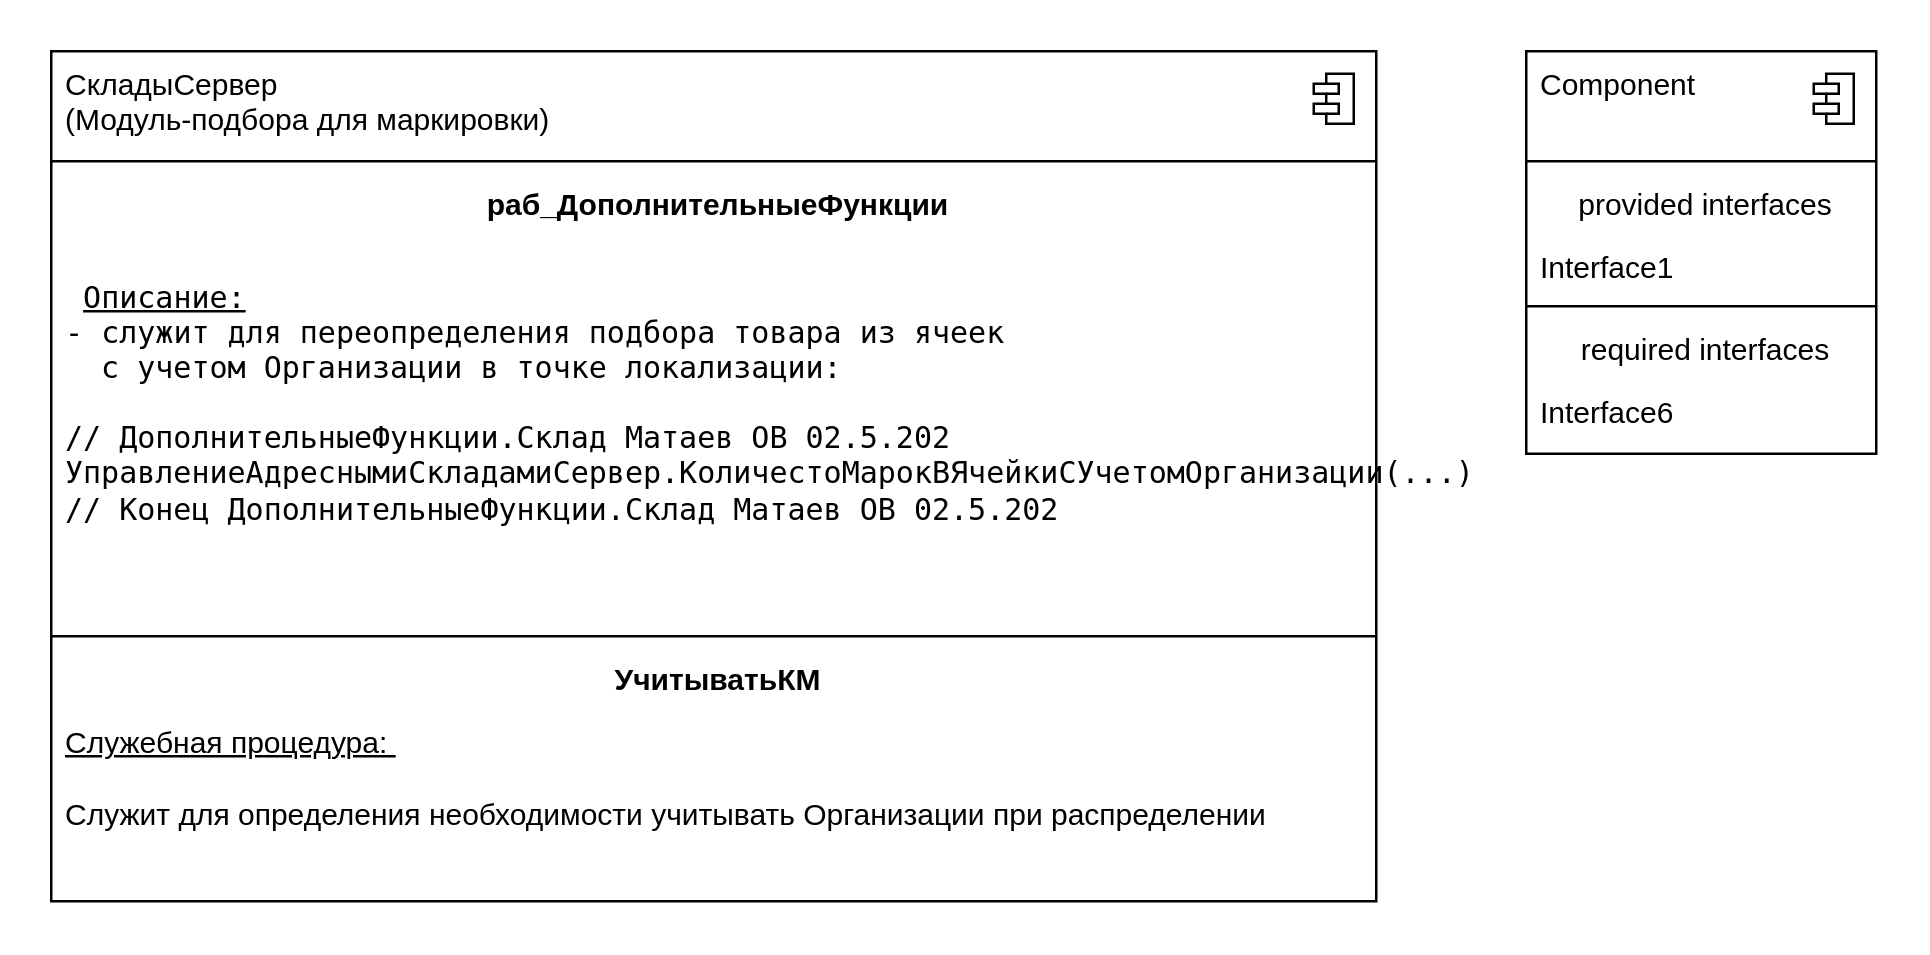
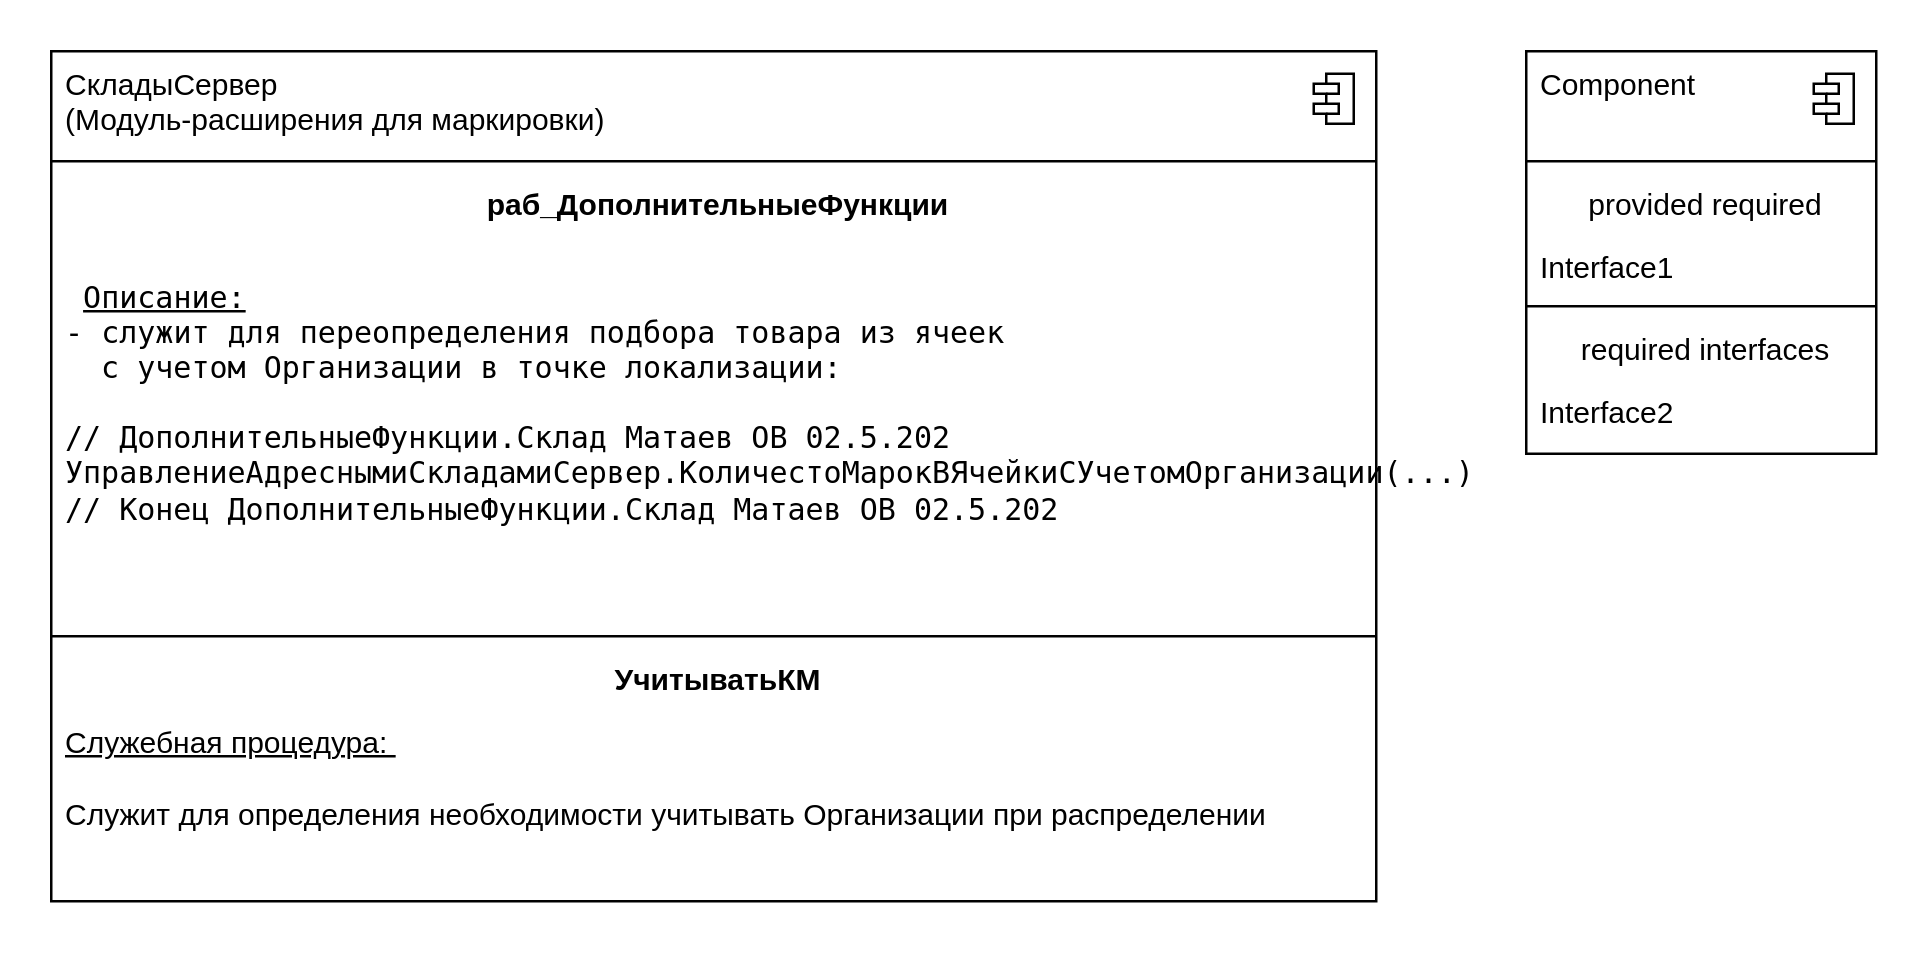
(319, 105) -> (344, 105)
(1706, 207) -> (1706, 207)
(1625, 414) -> (1625, 414)
